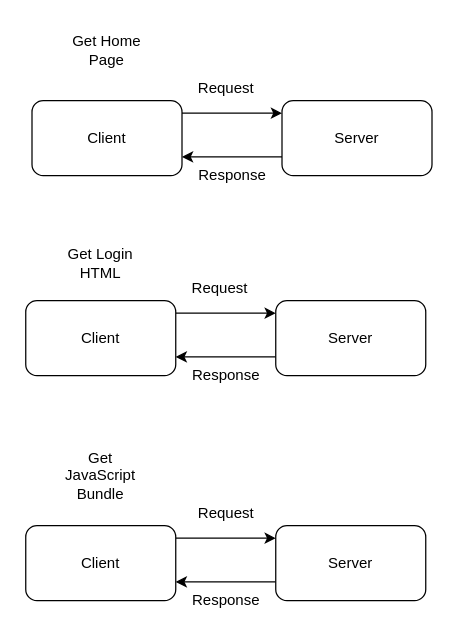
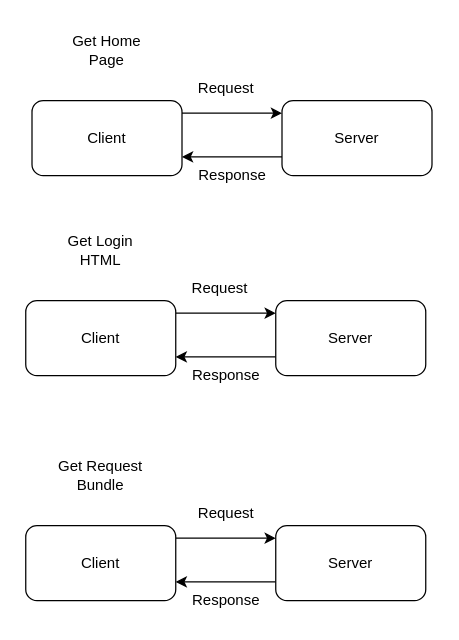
(101, 263) -> (101, 251)
(101, 476) -> (101, 476)
